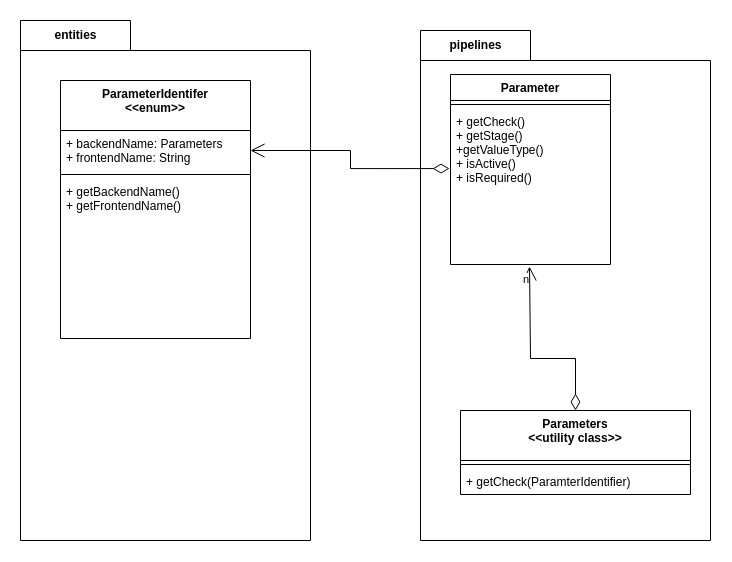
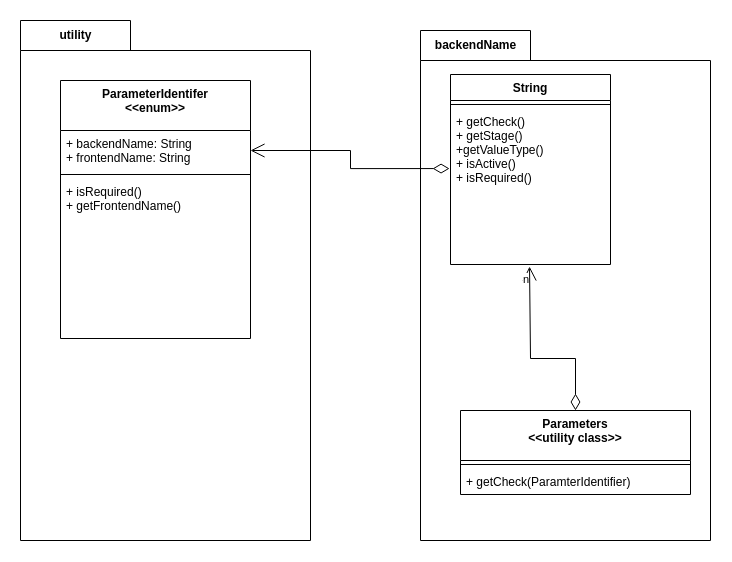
(76, 36) -> (76, 36)
(476, 46) -> (476, 46)
(530, 88) -> (530, 88)
(145, 144) -> (130, 144)
(125, 192) -> (108, 192)
